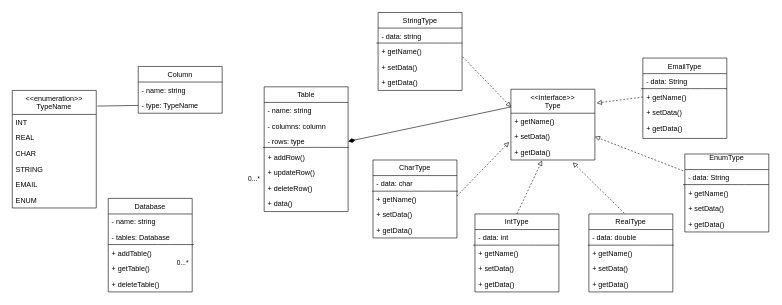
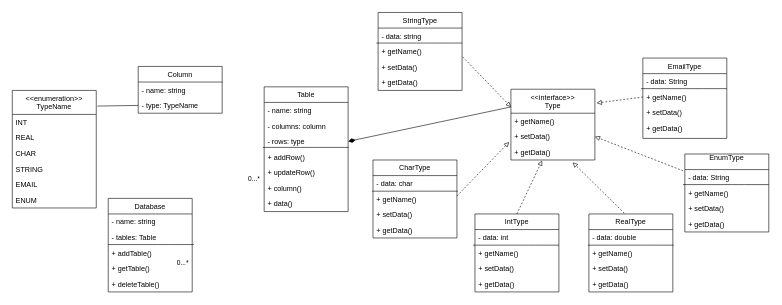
(292, 188) -> (286, 188)
(144, 238) -> (137, 238)
